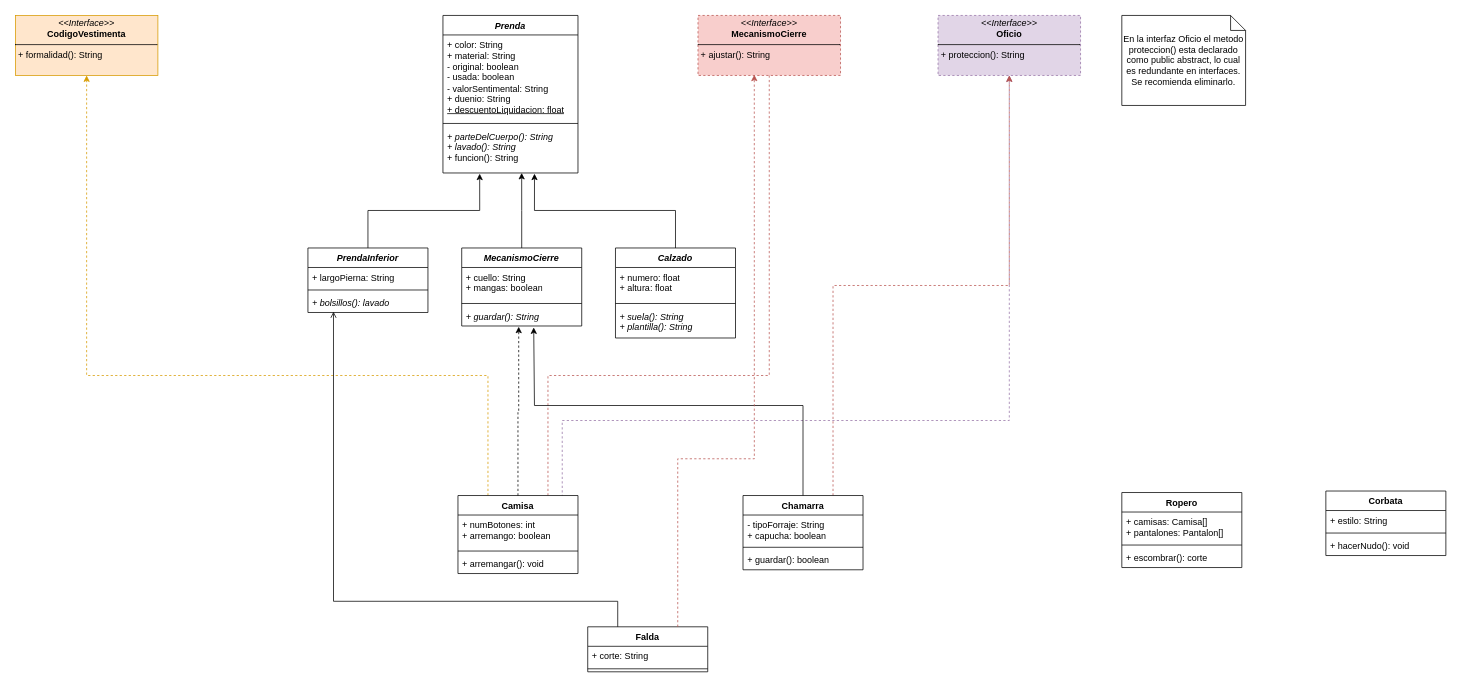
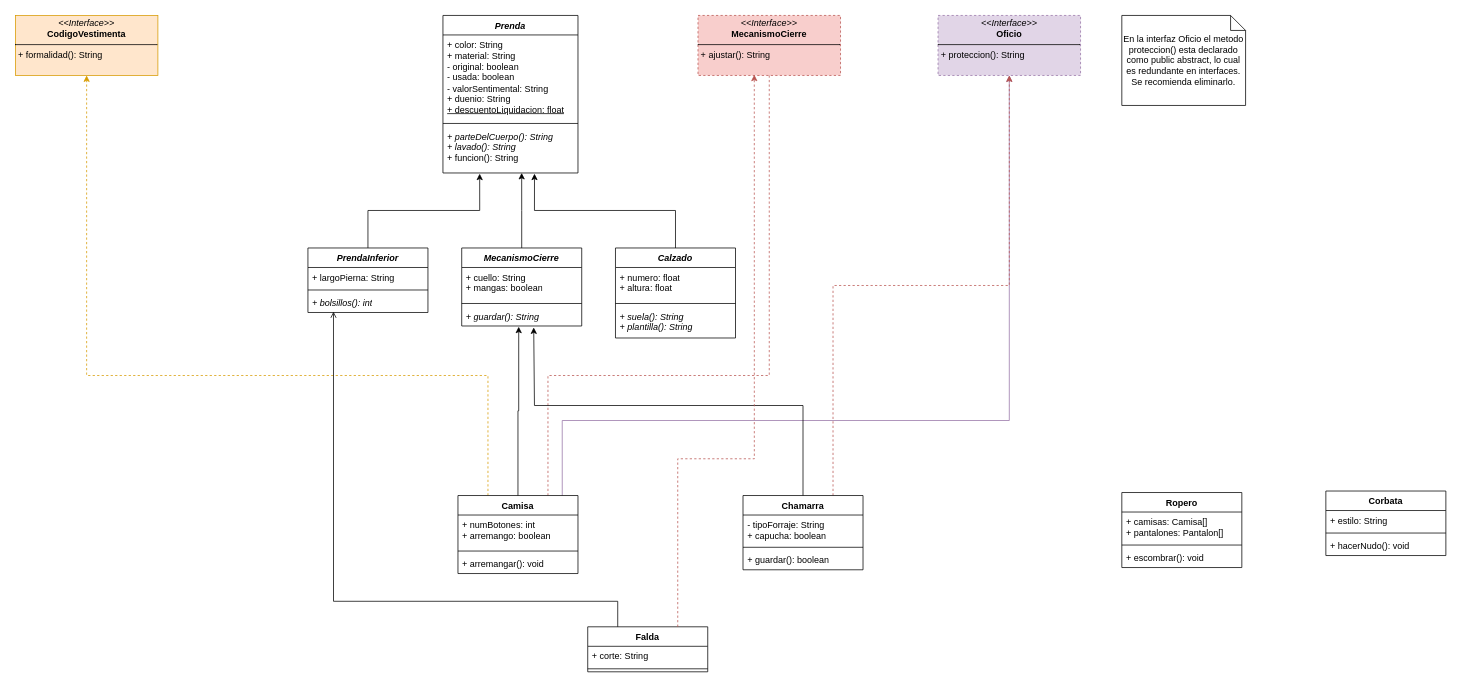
(356, 304) -> (348, 304)
(518, 413) -> (518, 413)
(814, 420) -> (814, 420)
(1173, 559) -> (1169, 559)
